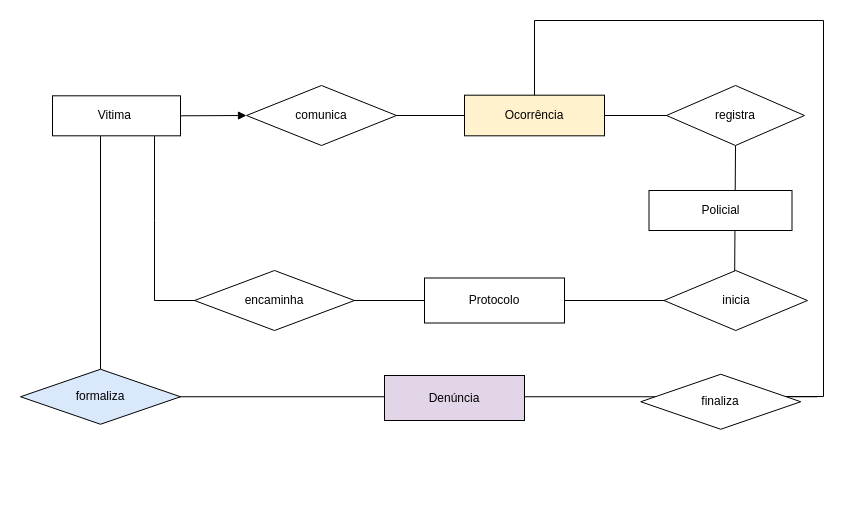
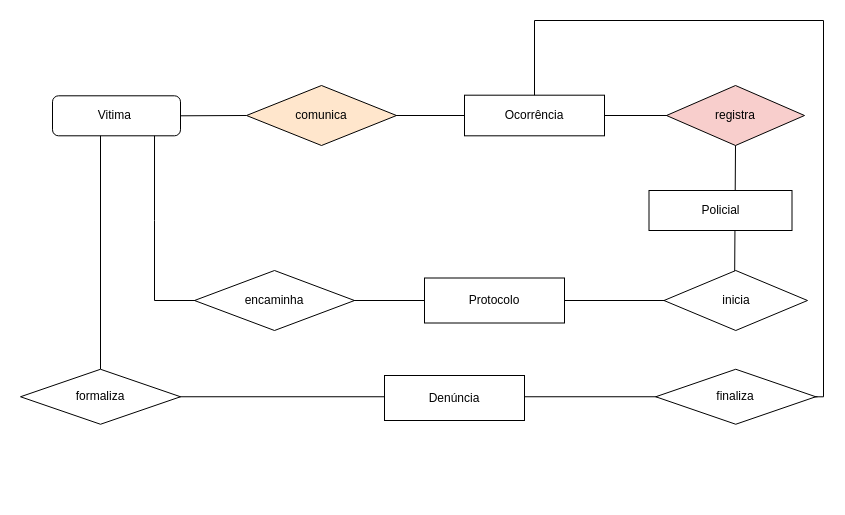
(117, 116) -> (117, 116)
(237, 116) -> (240, 116)
(322, 116) -> (322, 116)
(535, 116) -> (535, 116)
(736, 116) -> (736, 116)
(101, 397) -> (101, 397)
(455, 398) -> (455, 398)
(721, 402) -> (736, 397)
